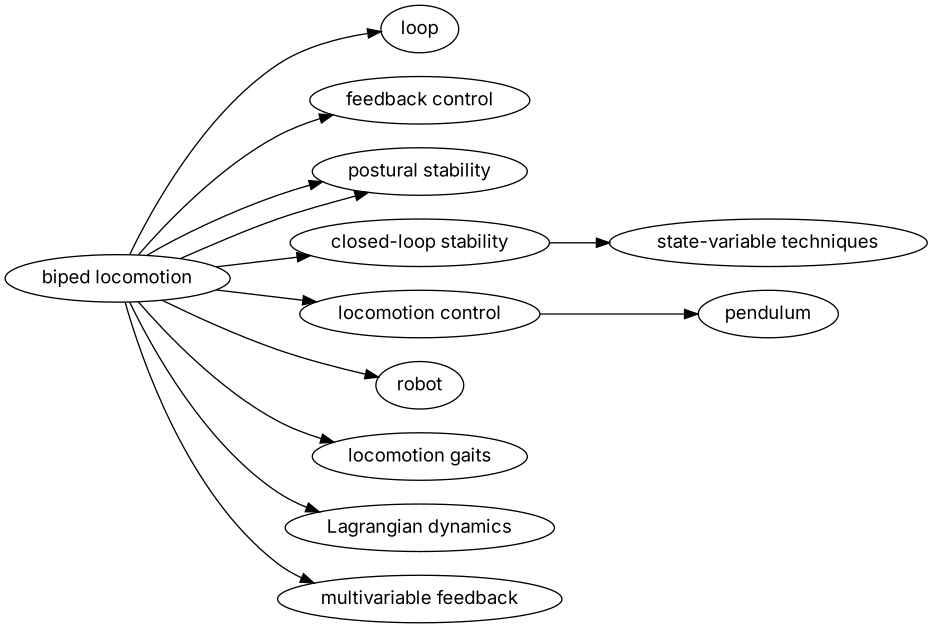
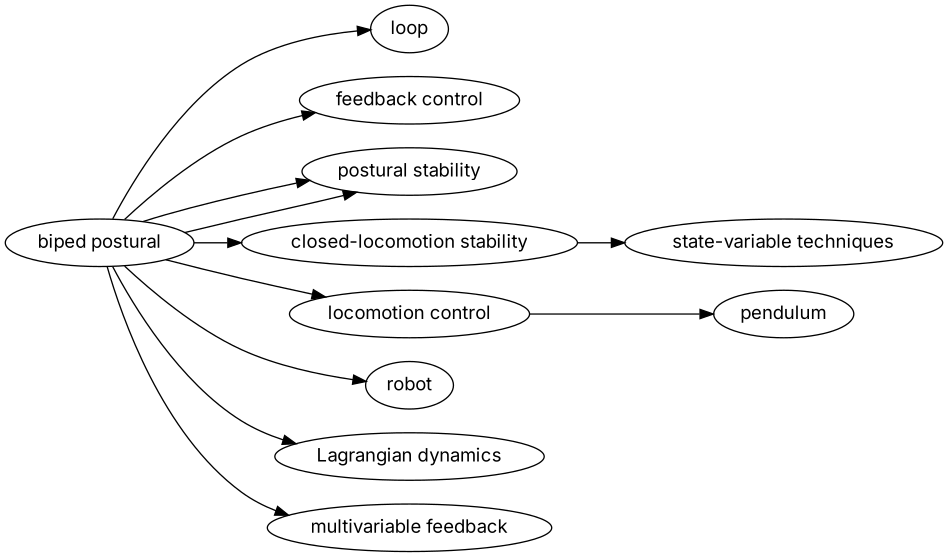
(420, 243) -> (410, 243)
(118, 278) -> (100, 243)
(420, 457) -> none
